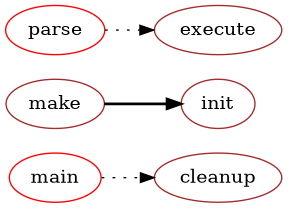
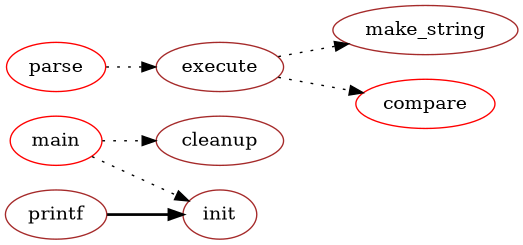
none -> (425, 30)
(55, 104) -> (56, 215)
none -> (425, 104)
none -> (134, 176)
